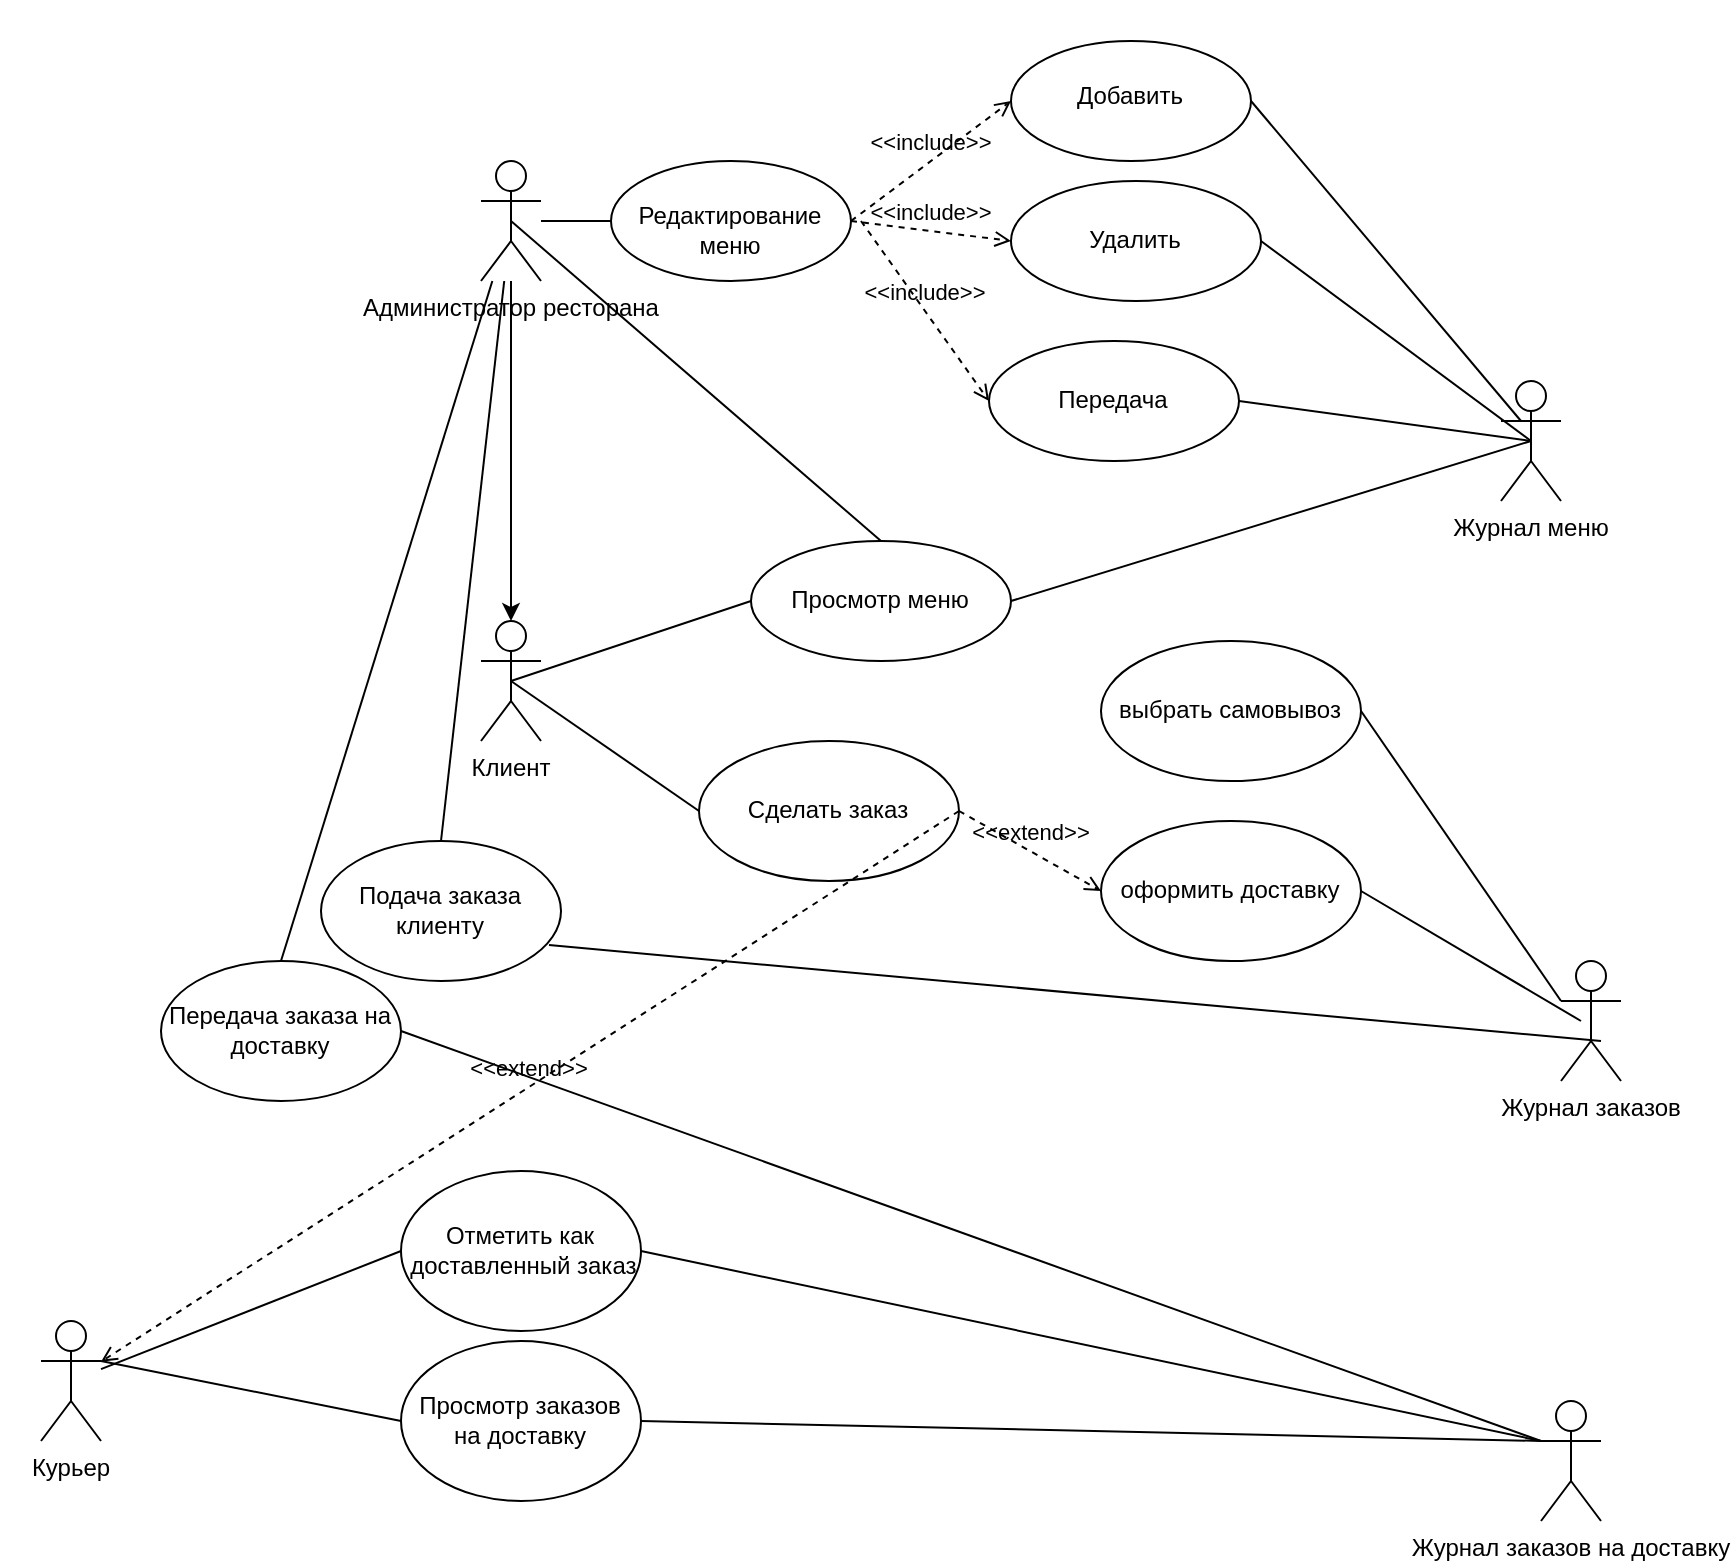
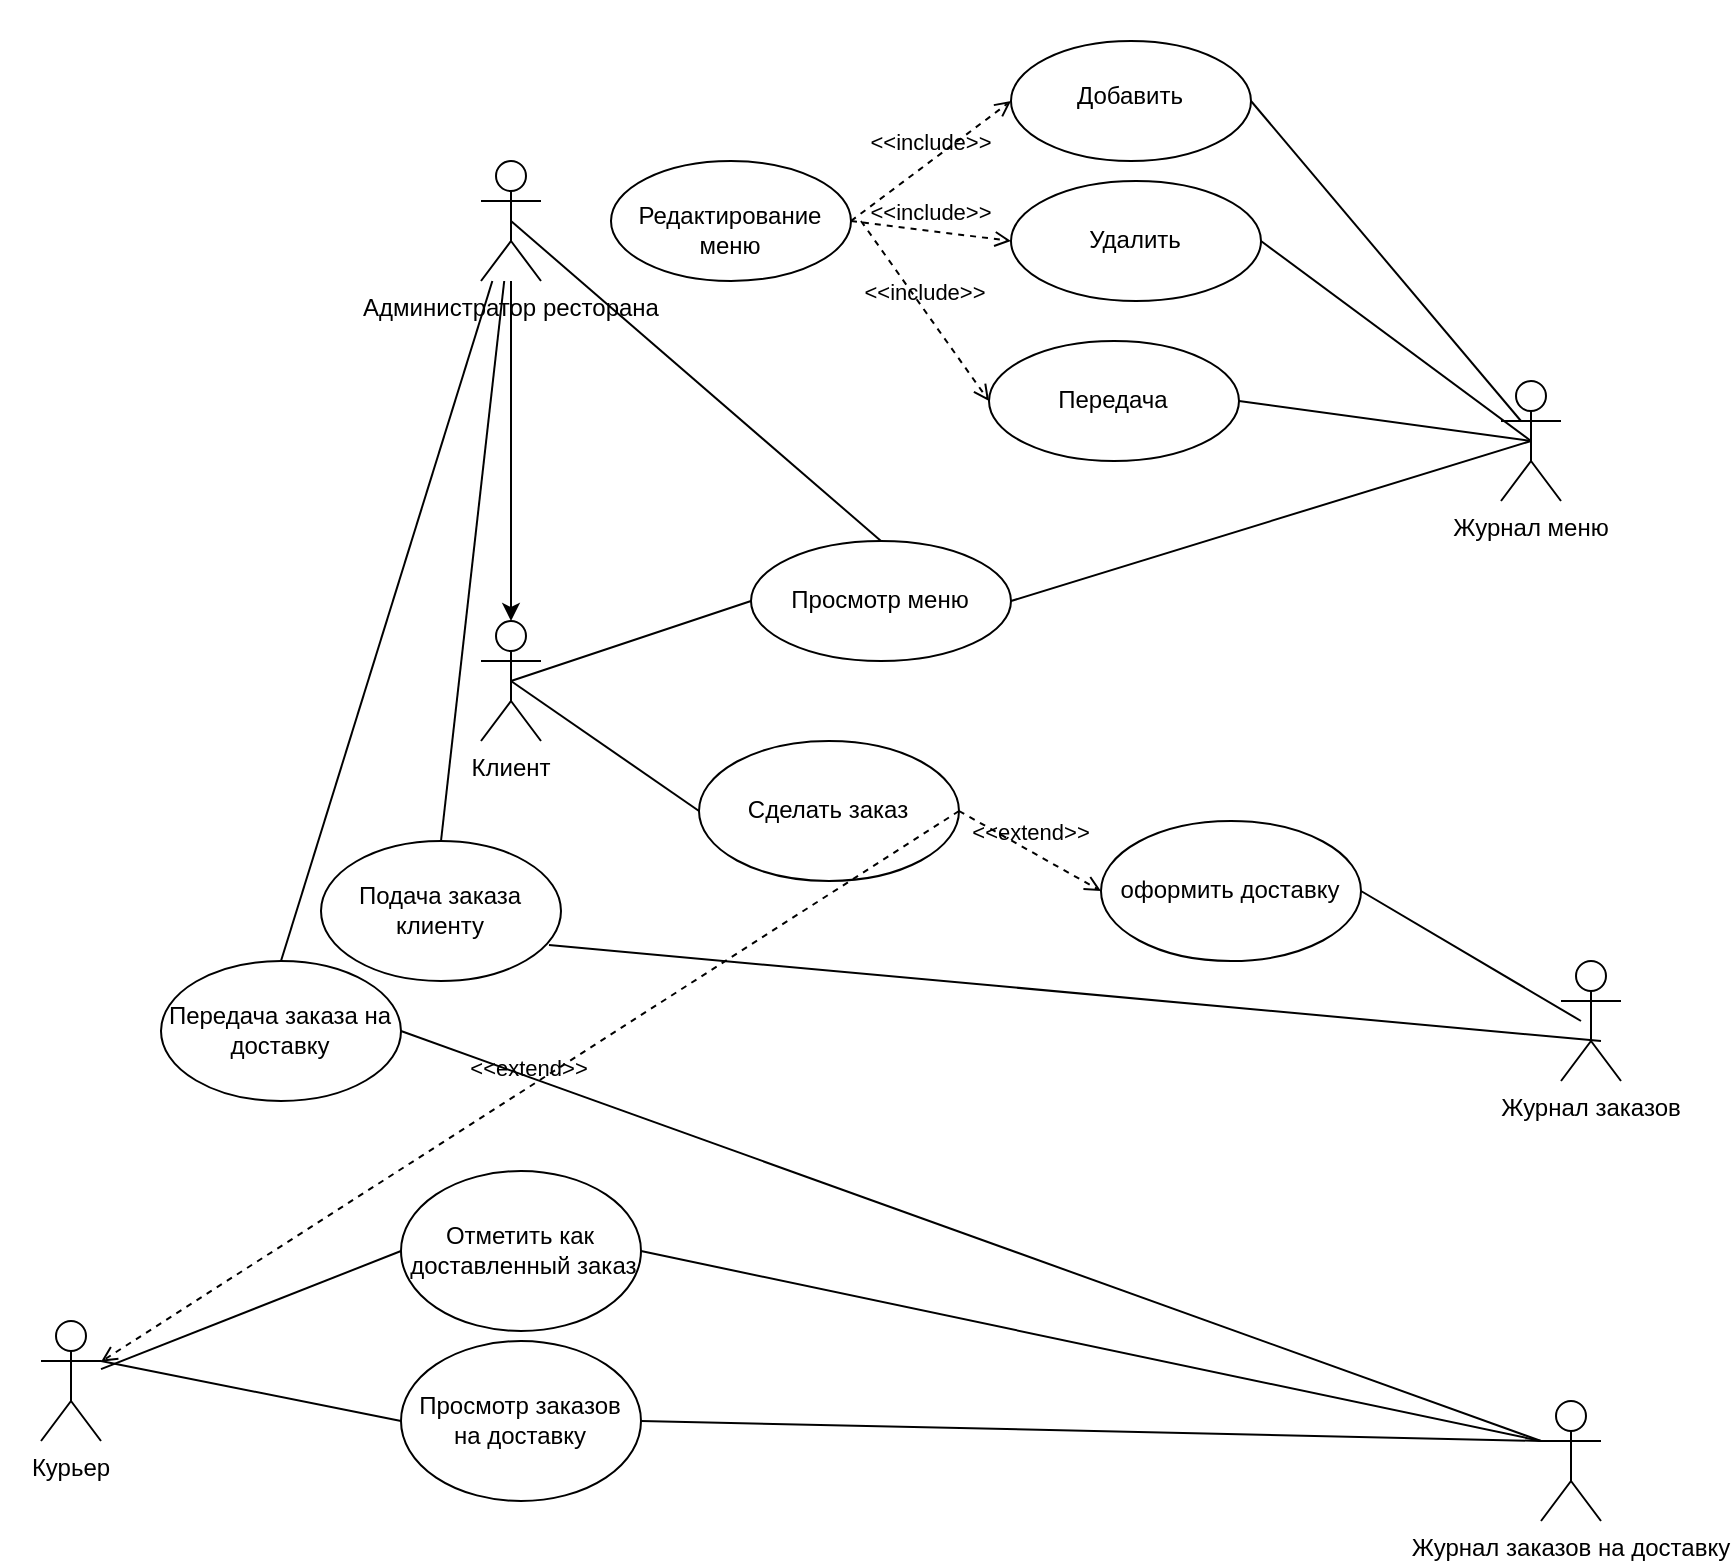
(576, 221) -> none
(1231, 711) -> none
(1460, 855) -> none
